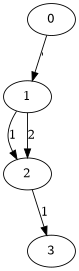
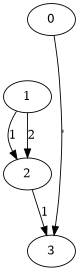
(41, 54) -> (62, 131)
